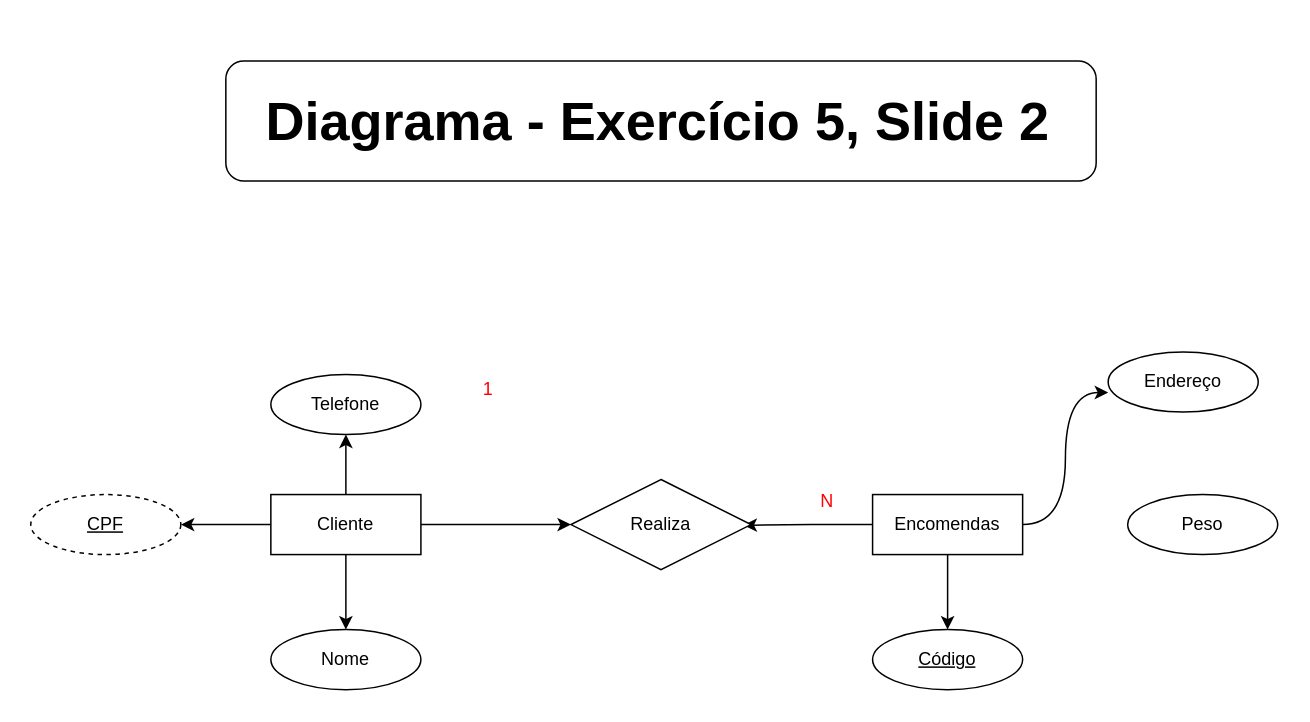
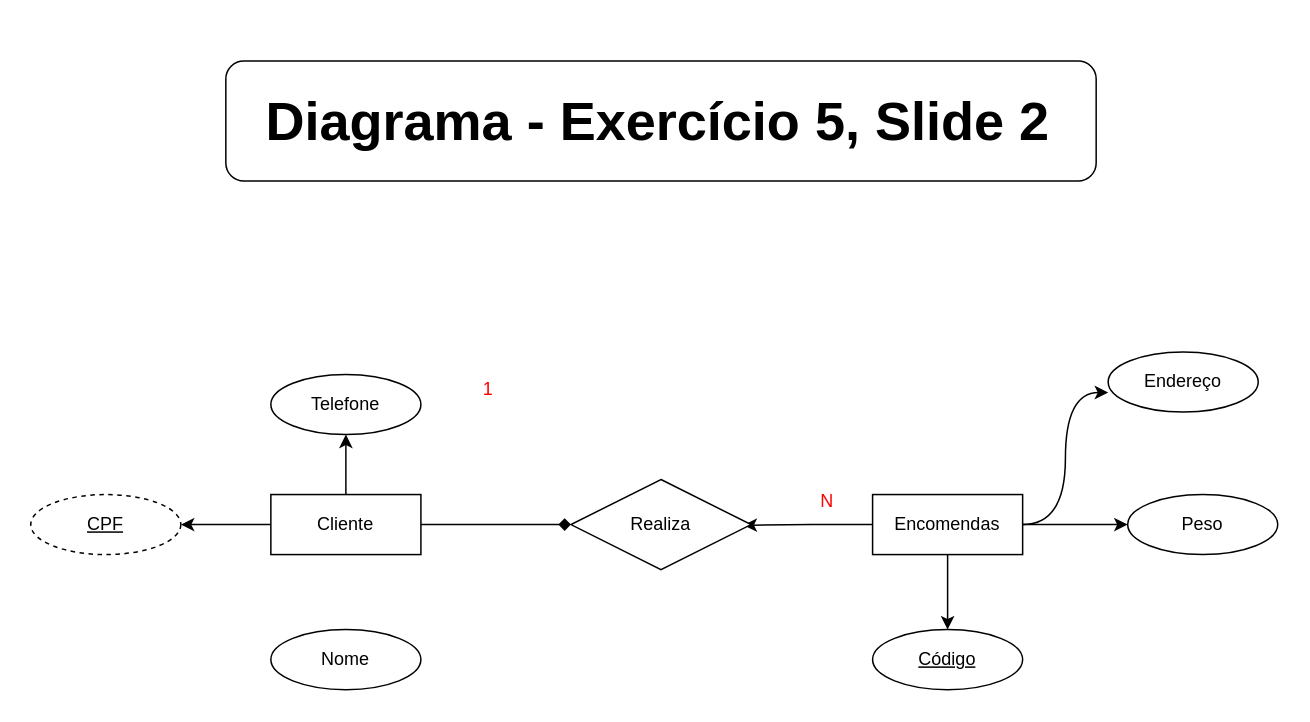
(559, 524) -> (558, 524)
none -> (1075, 524)
(346, 586) -> none
